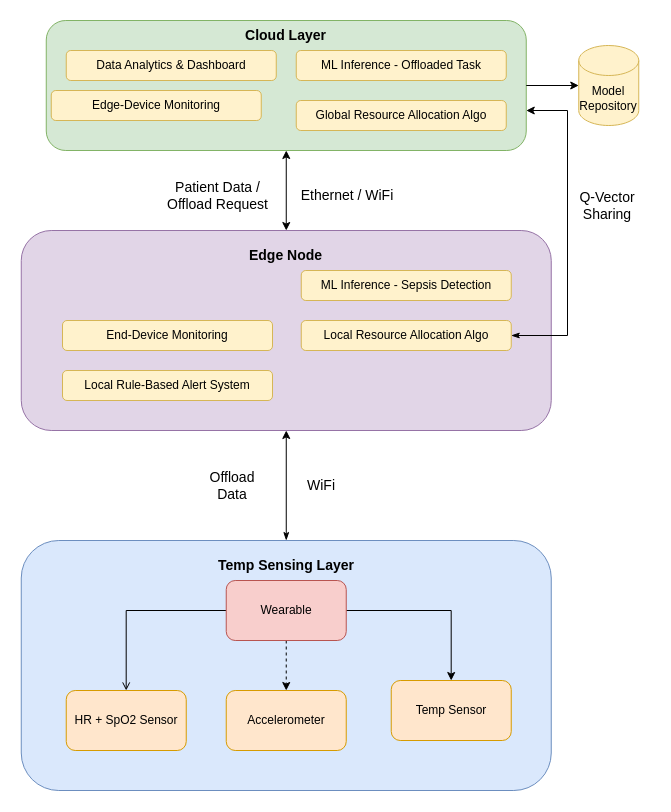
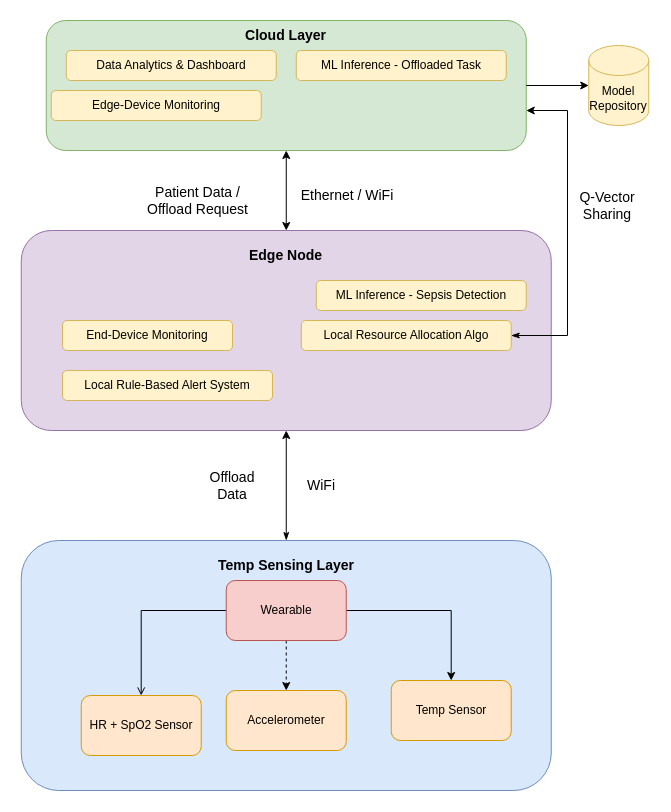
(609, 86) -> (619, 86)
(401, 116) -> none
(218, 196) -> (198, 201)
(406, 286) -> (421, 296)
(168, 336) -> (148, 336)
(126, 721) -> (141, 726)
